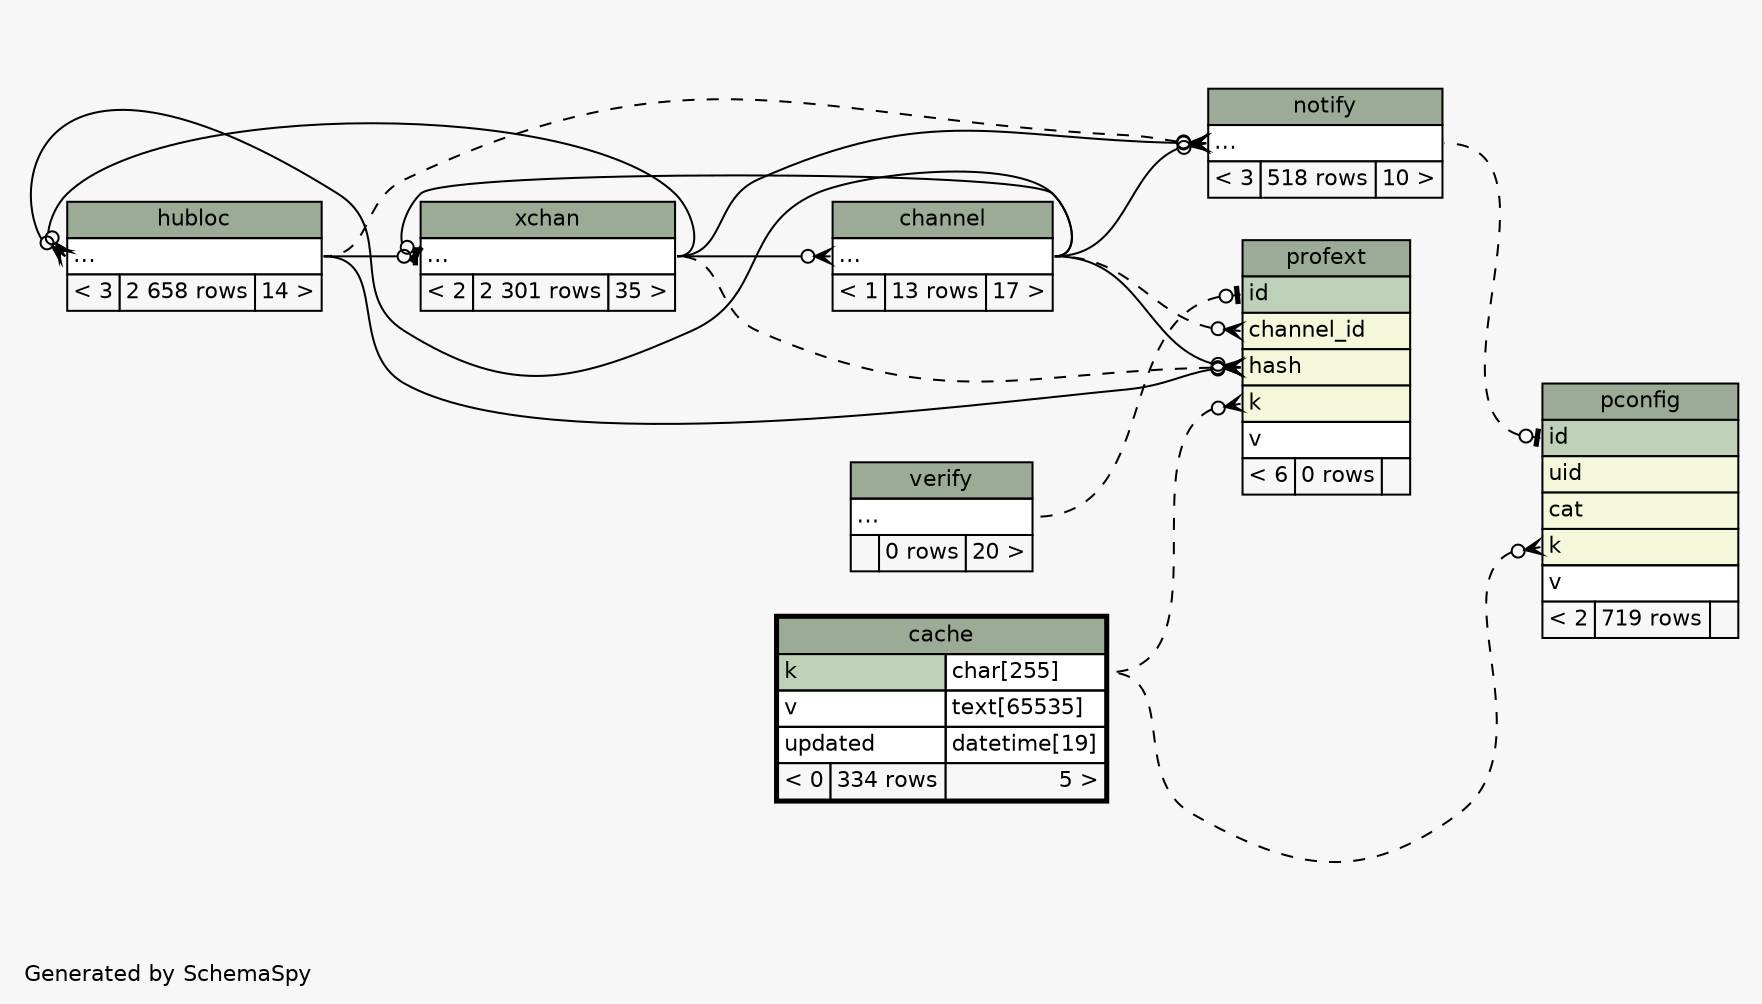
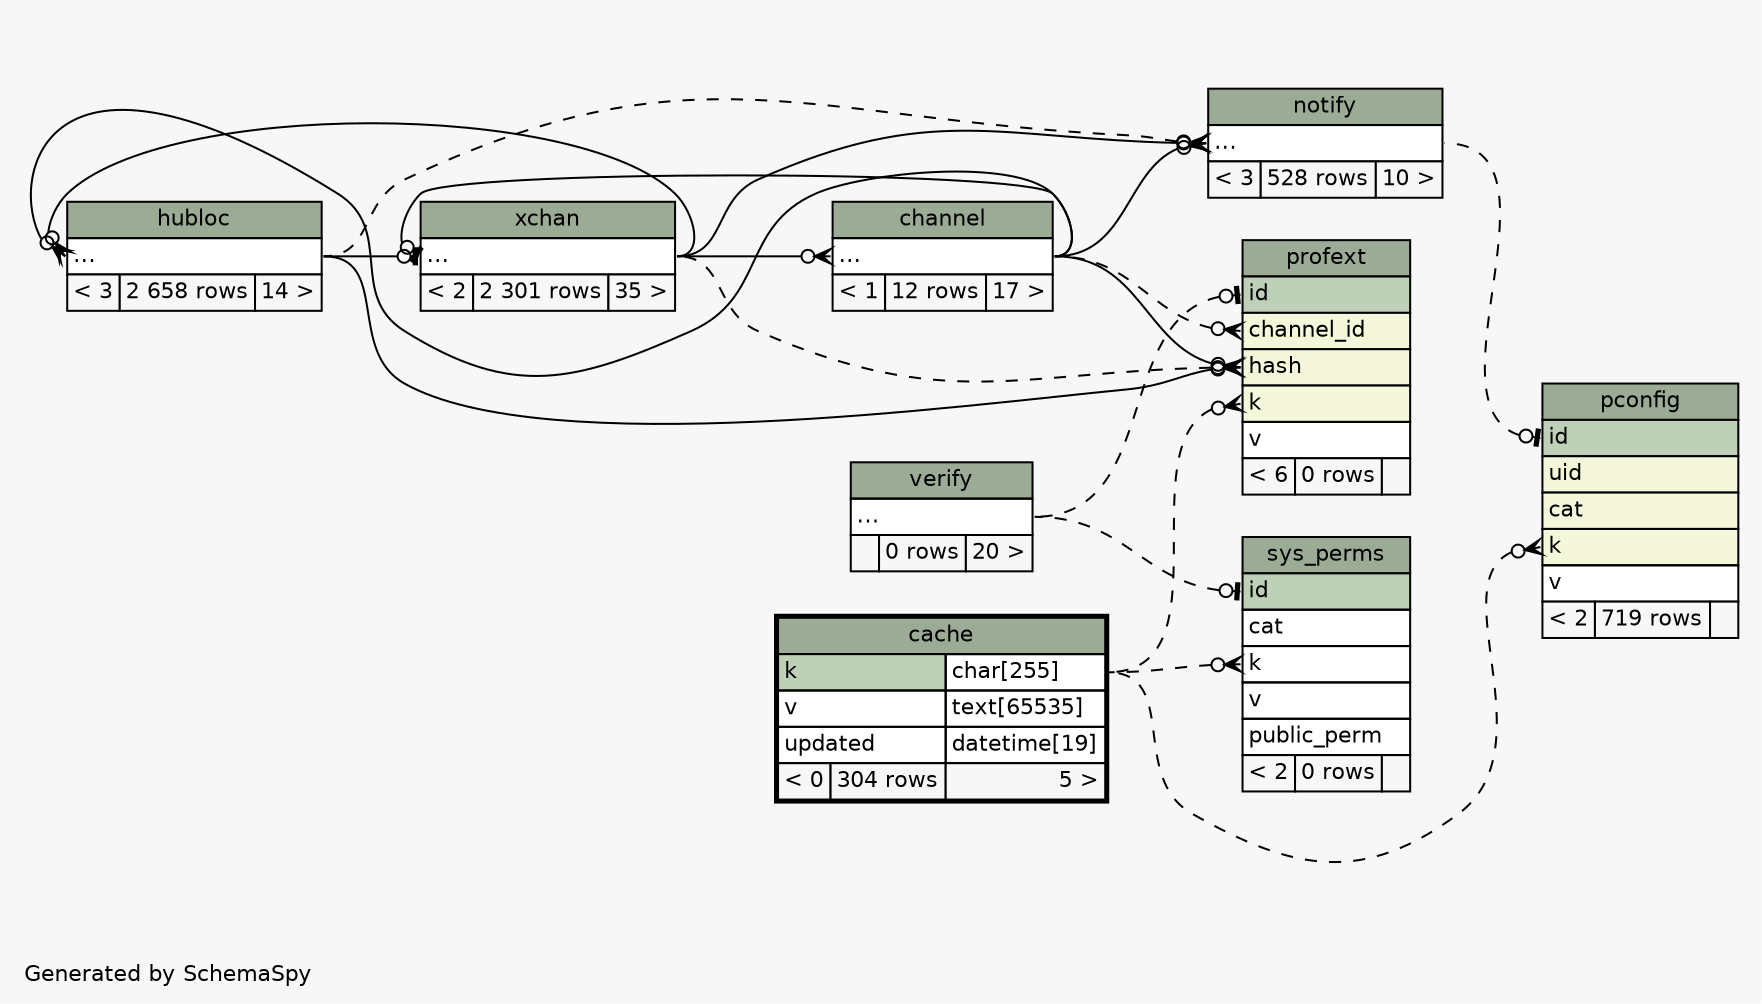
(1318, 179) -> (1318, 179)
(936, 292) -> (936, 292)
none -> (1325, 664)
(888, 780) -> (888, 780)
